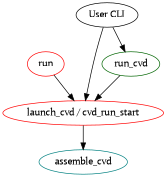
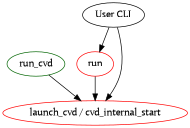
(117, 36) -> (106, 36)
(83, 113) -> (95, 113)
(83, 162) -> none
